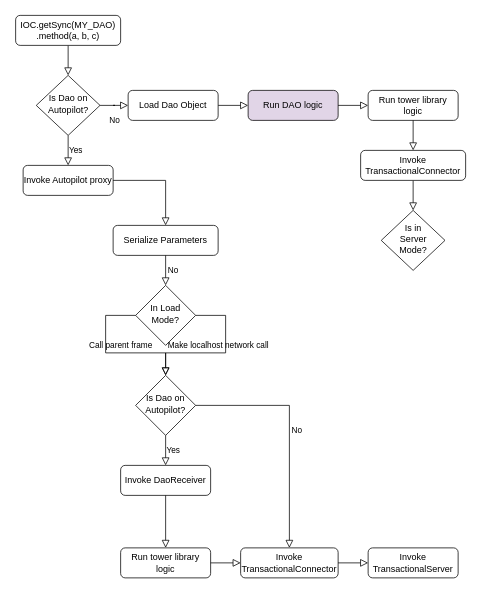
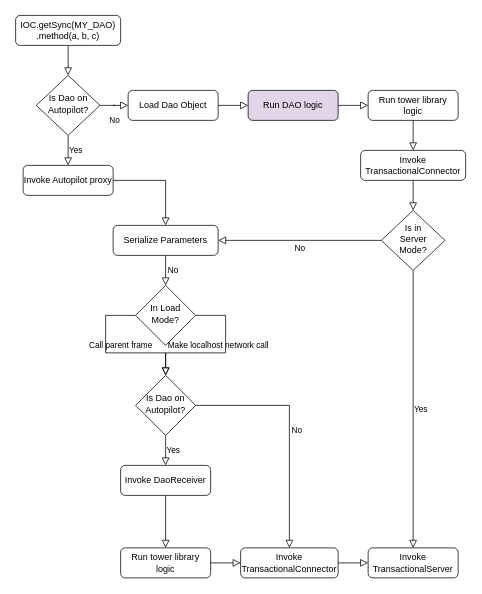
none -> (304, 240)
none -> (413, 405)
